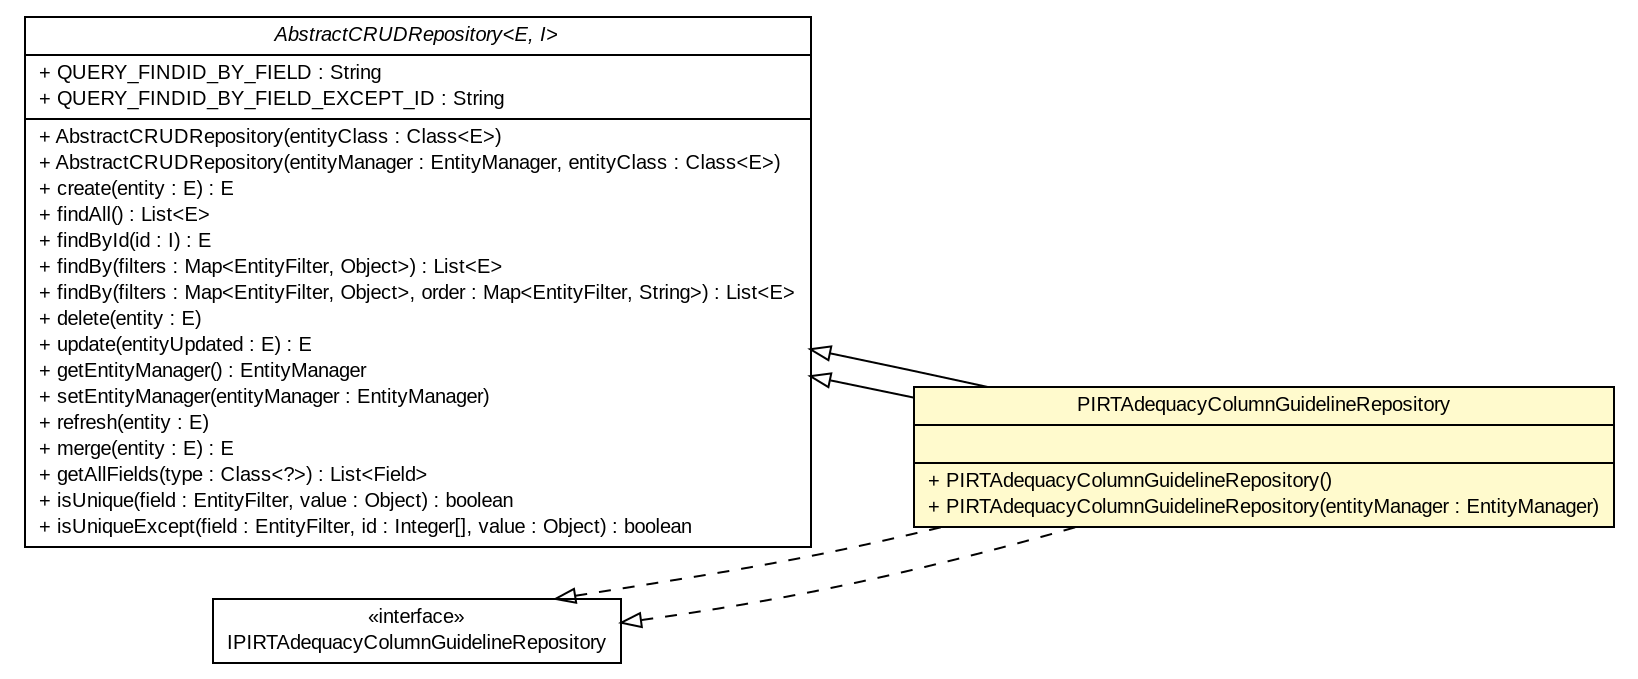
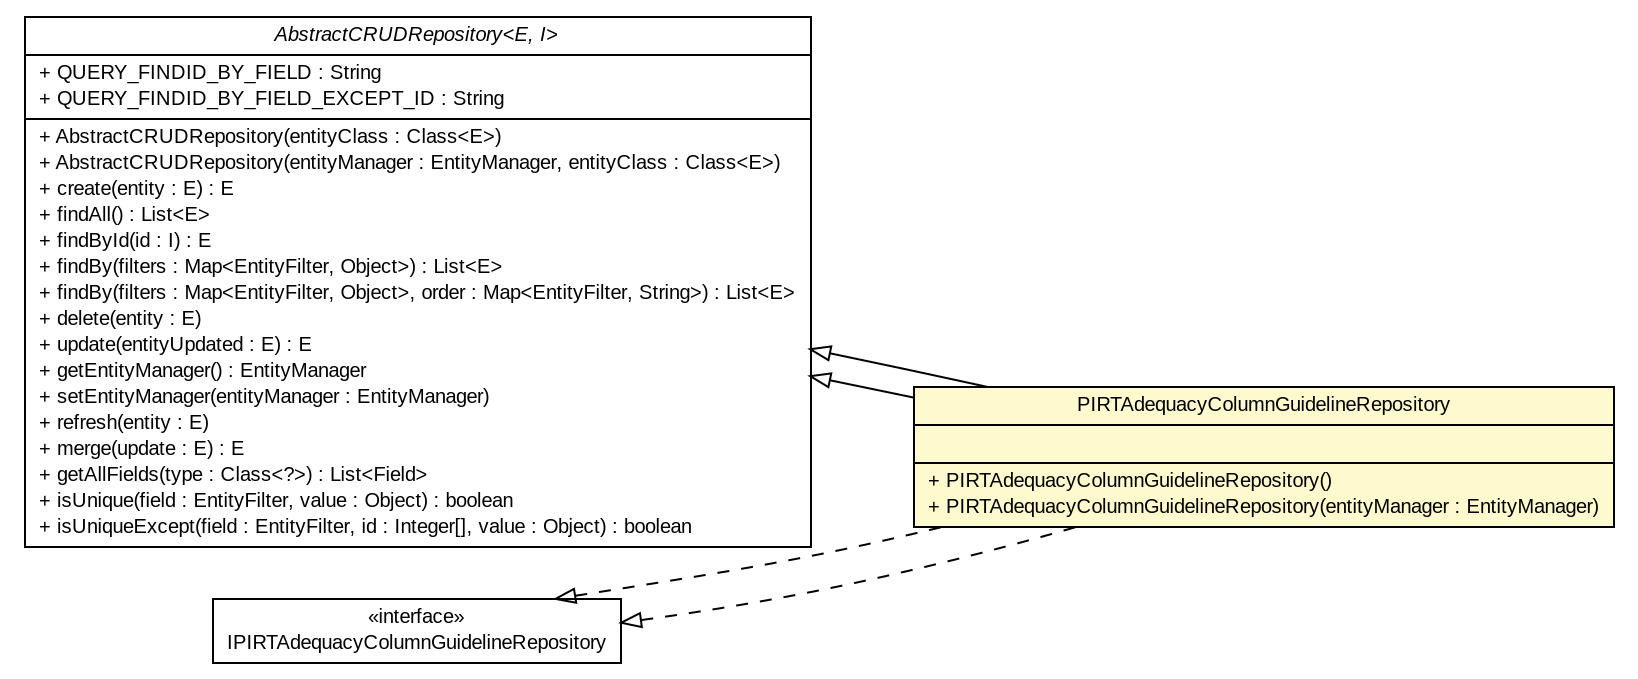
(137, 449) -> (142, 449)
